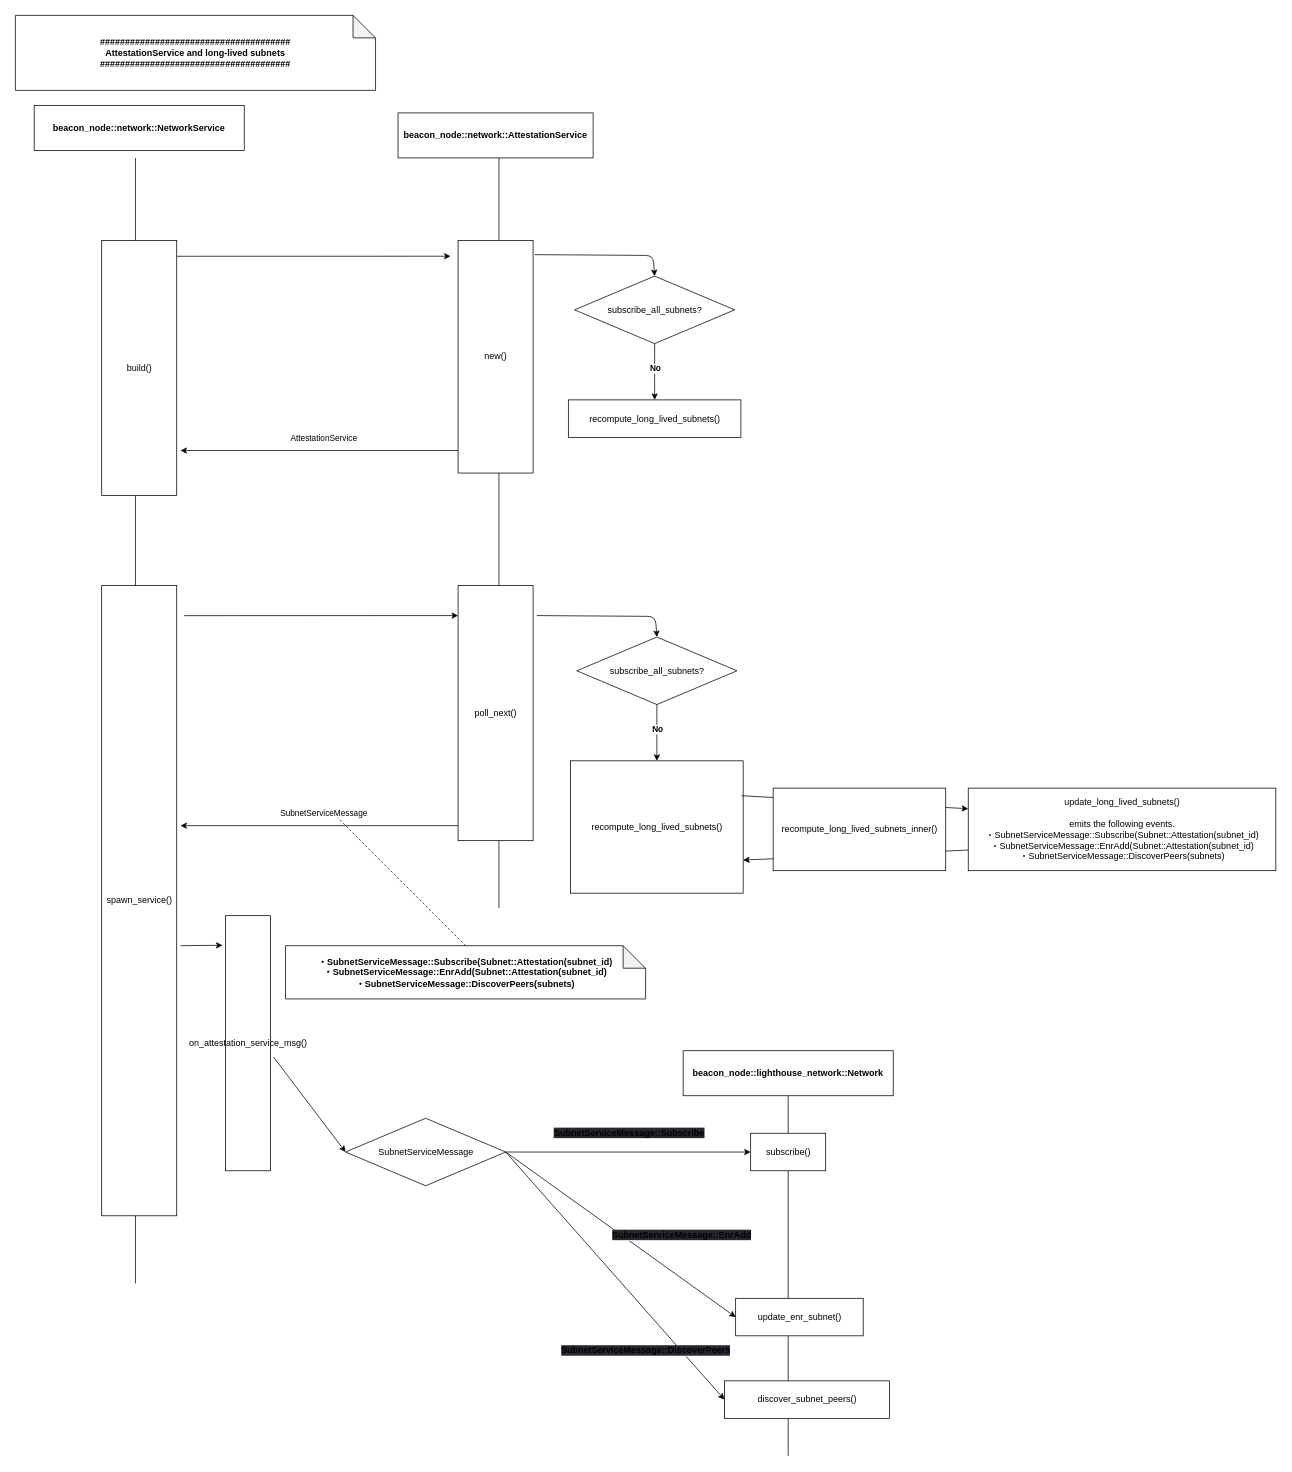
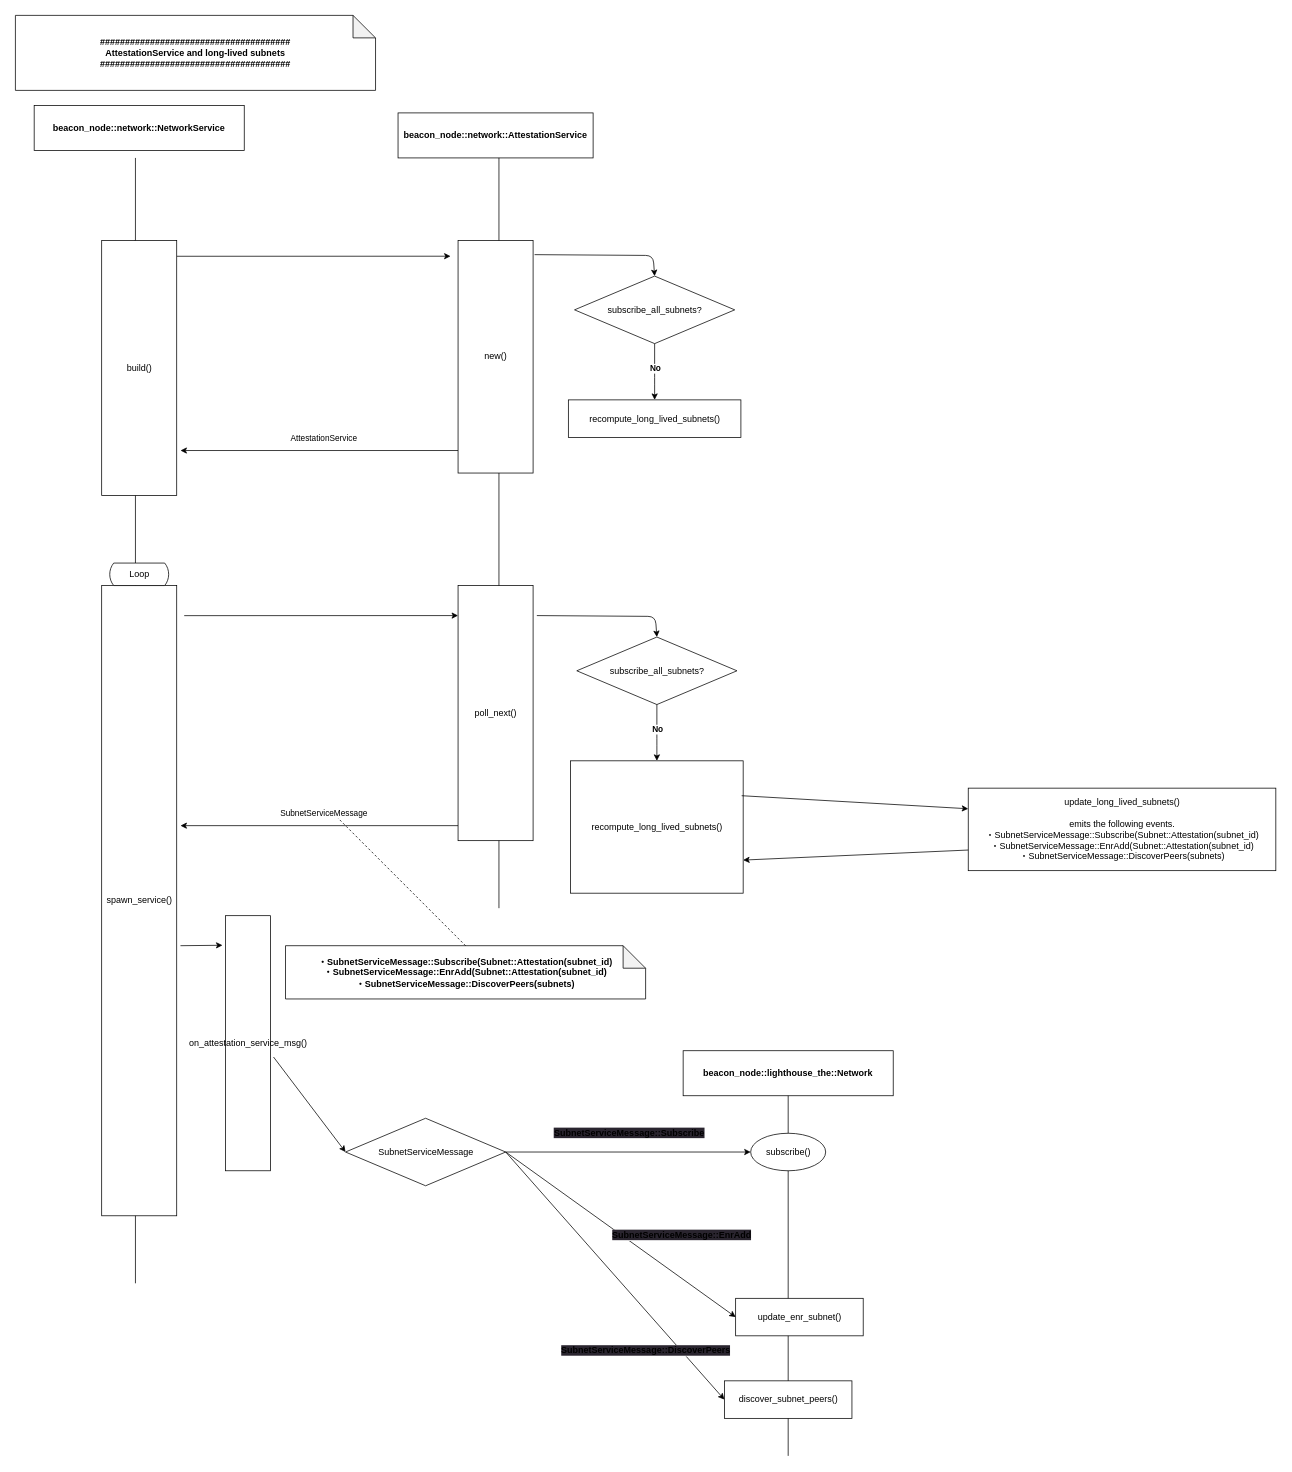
none -> (139, 574)
(859, 829) -> none
(788, 1073) -> (788, 1073)
(788, 1152) -> (788, 1152)
(807, 1399) -> (788, 1399)
